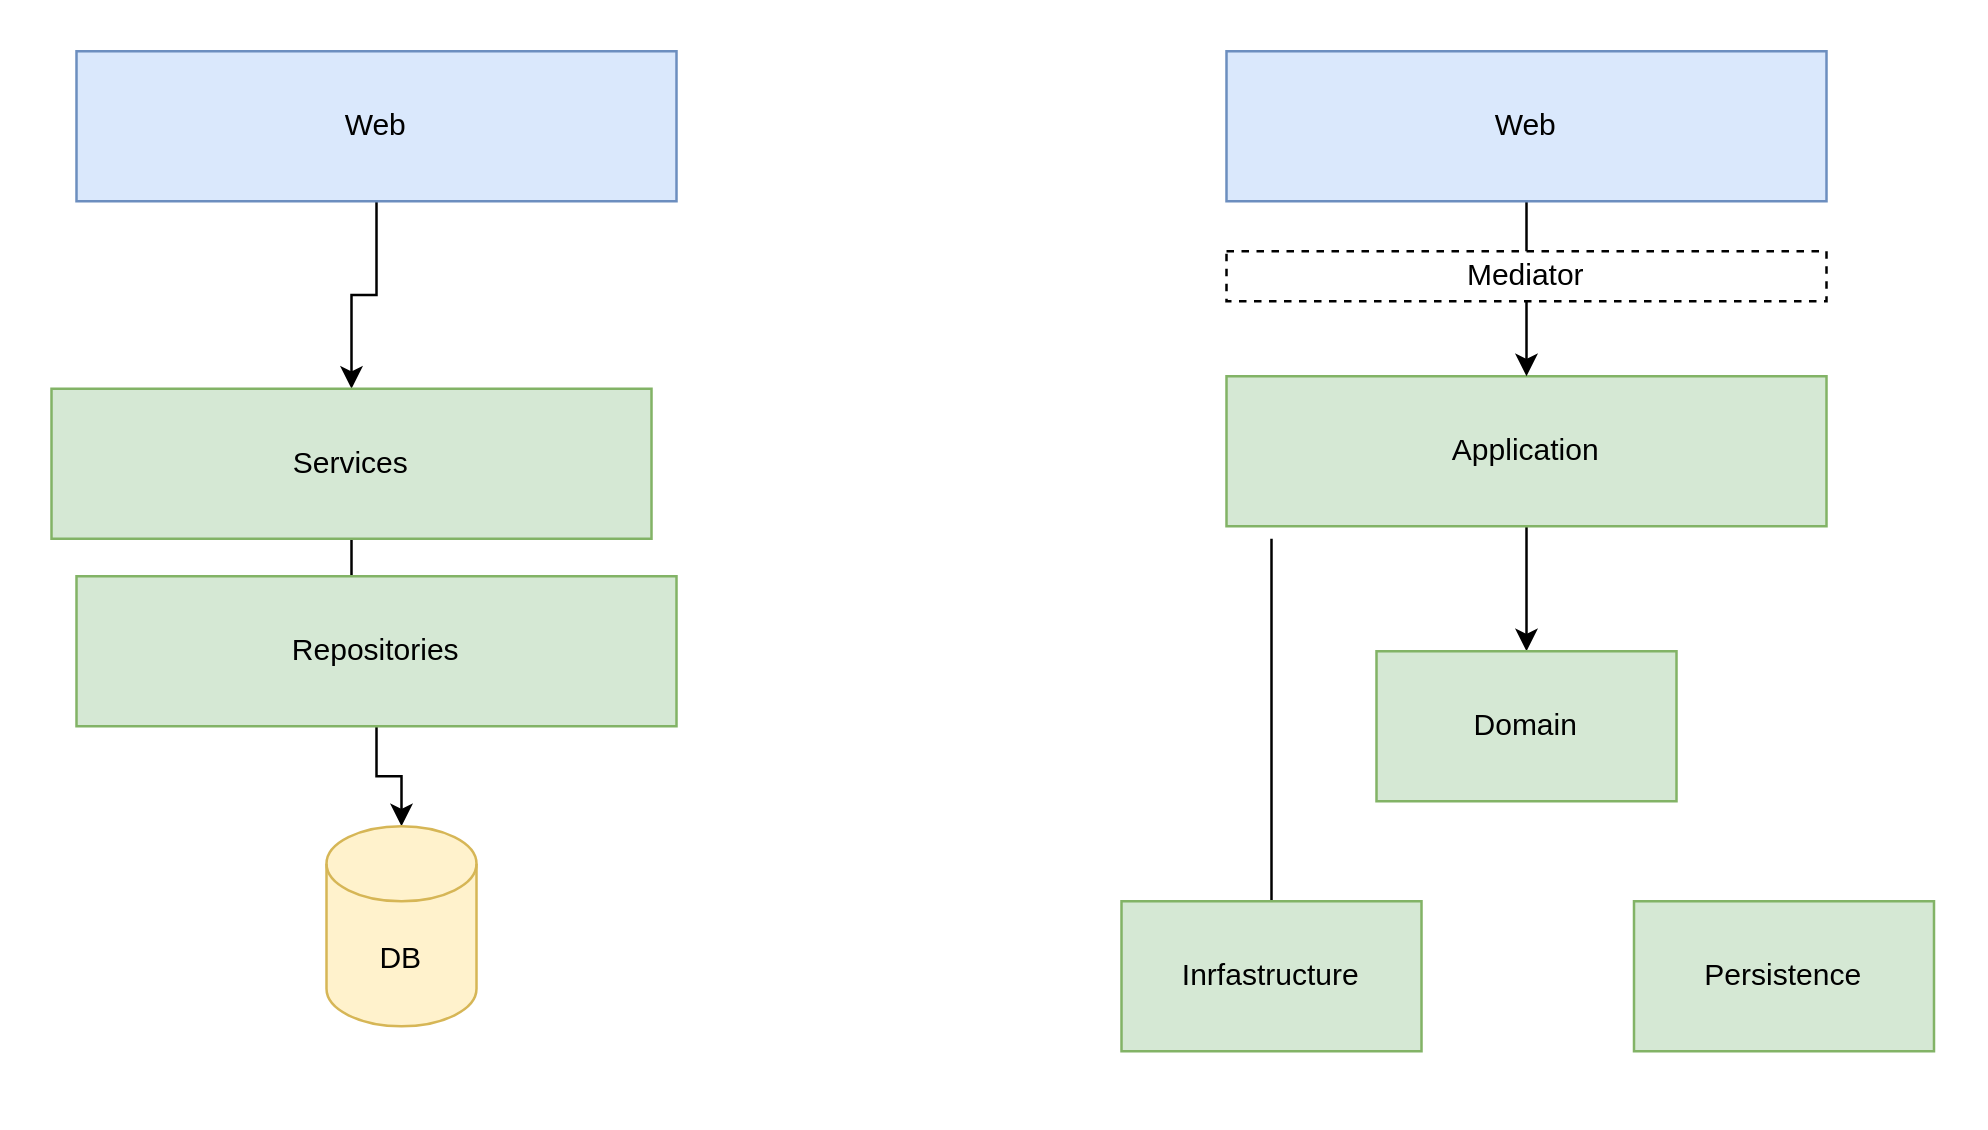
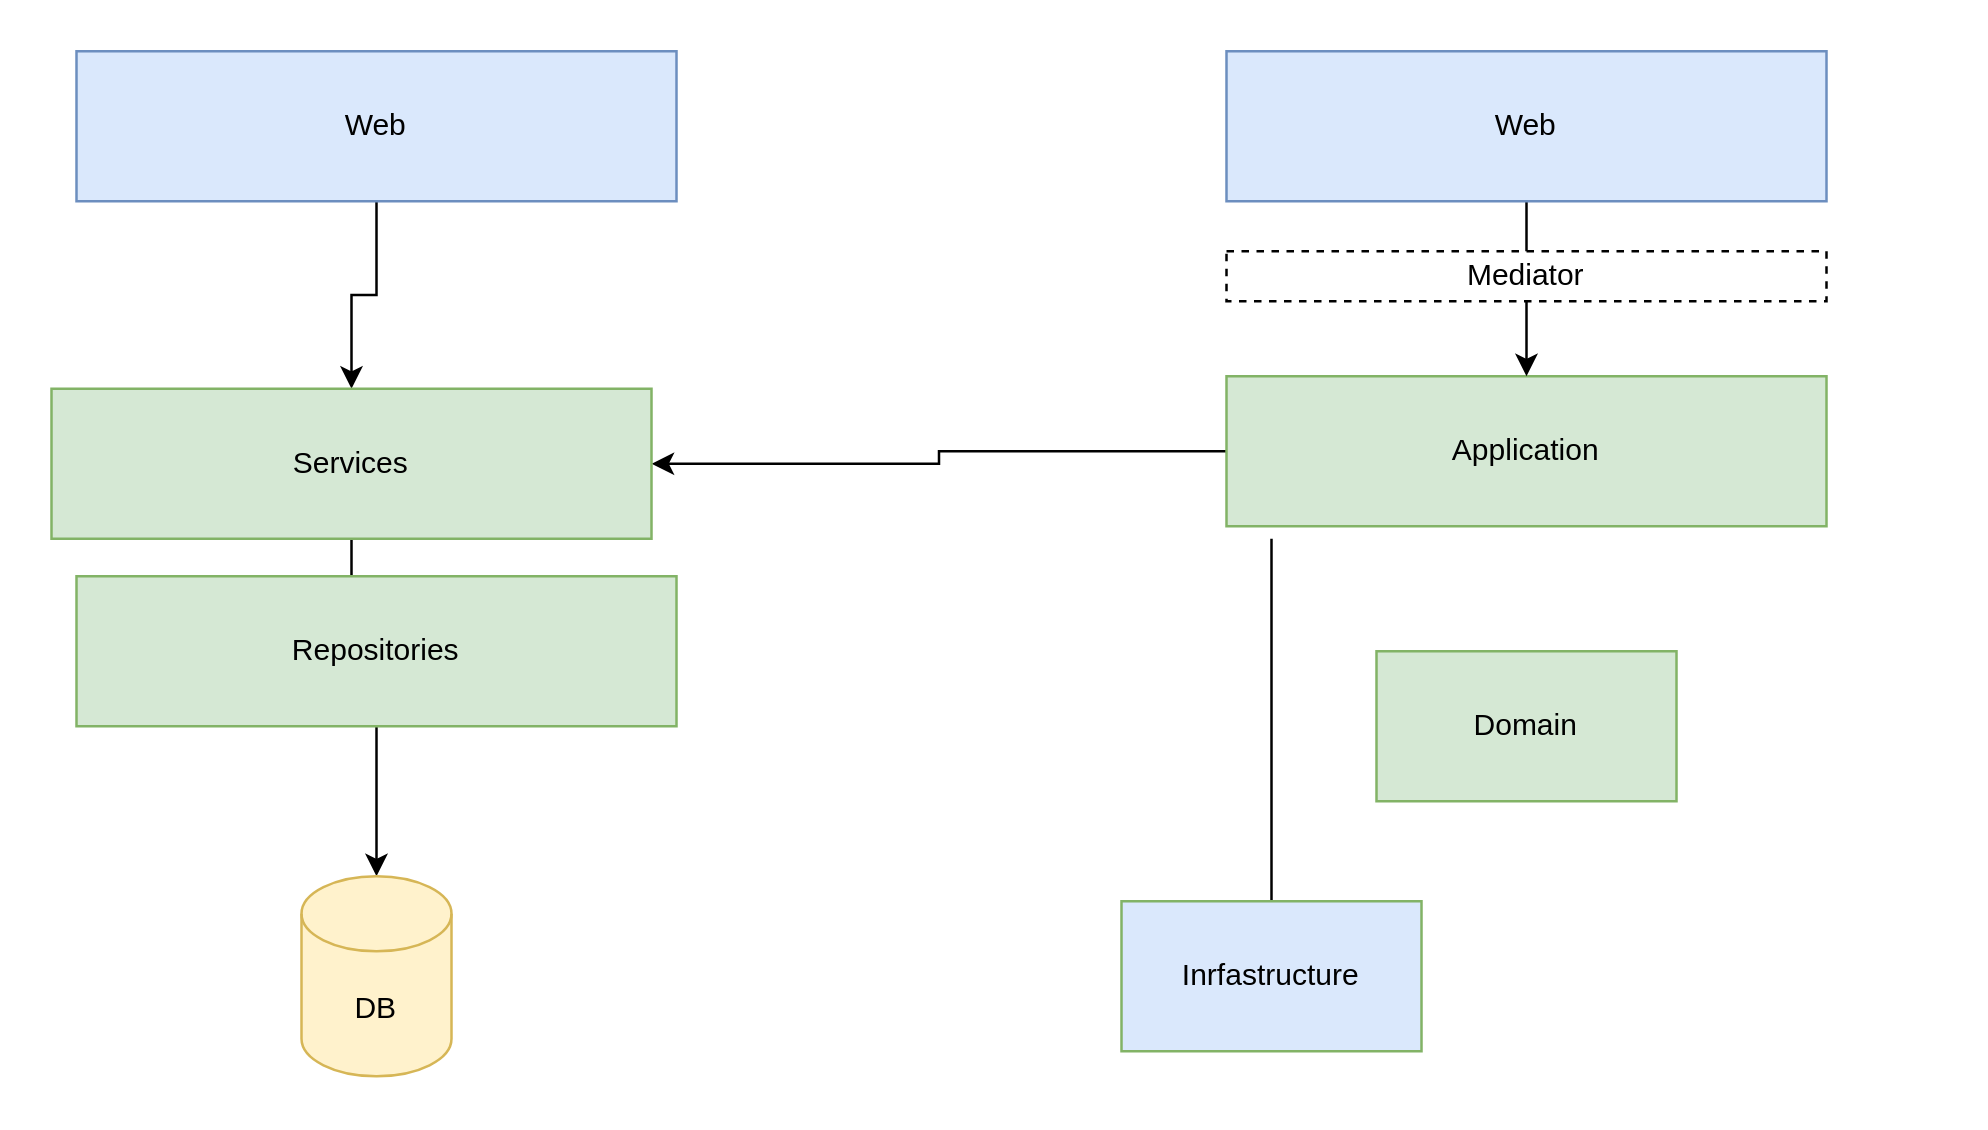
(1526, 580) -> (941, 451)
(401, 926) -> (376, 976)
(1271, 976) -> (1271, 976)
(1784, 976) -> none
